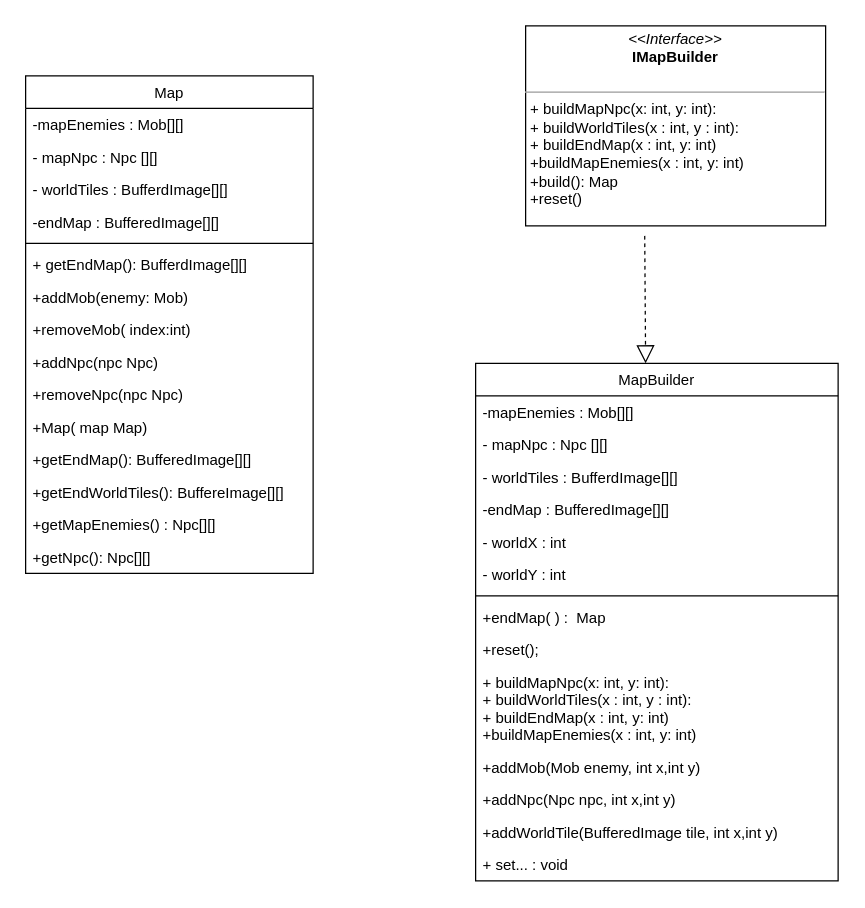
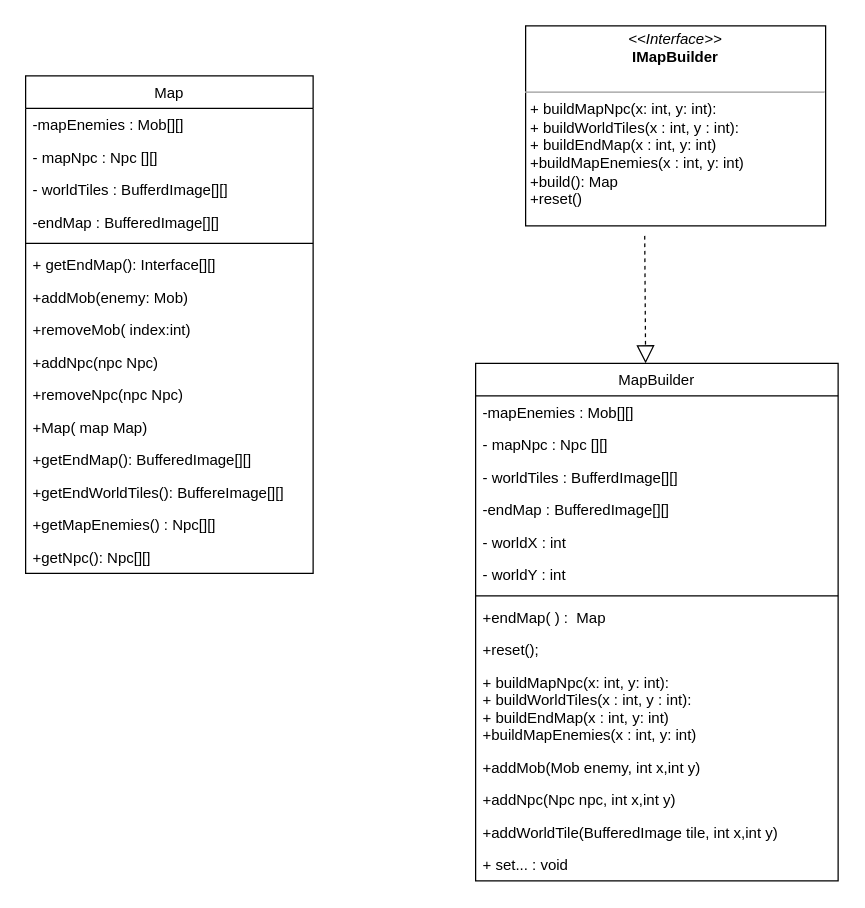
(157, 265) -> (144, 265)
